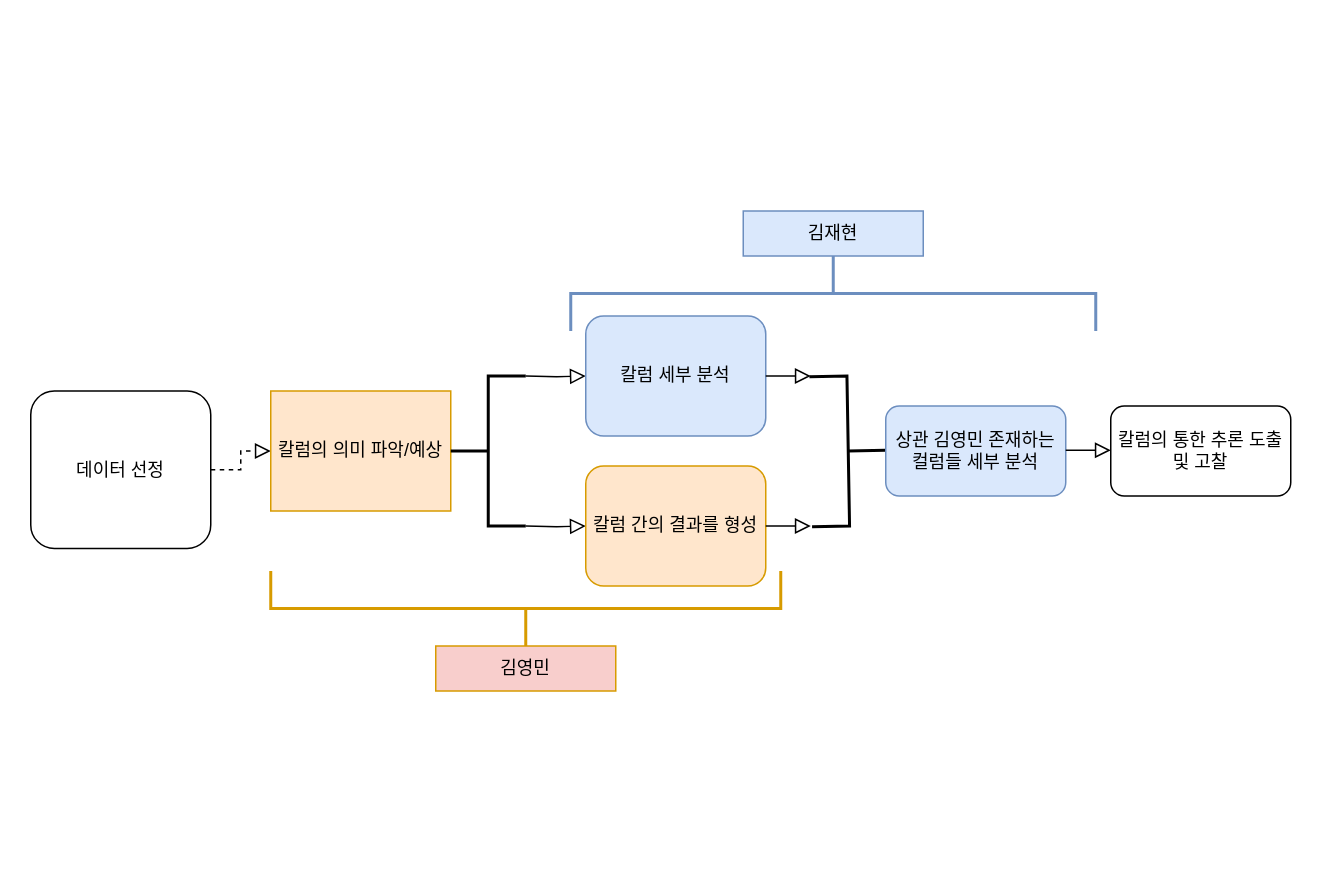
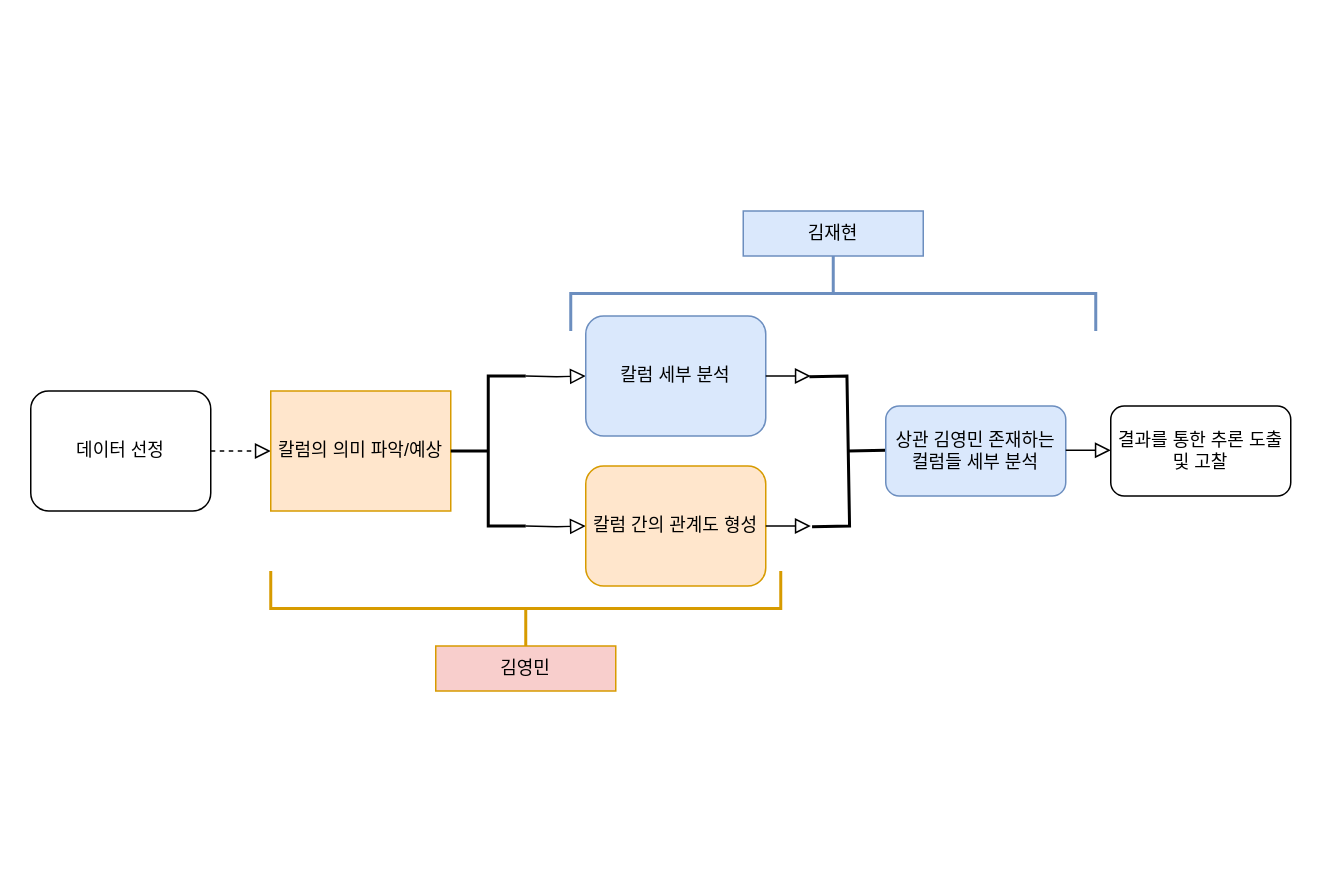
(1201, 451) -> (1201, 451)
(121, 470) -> (121, 451)
(676, 526) -> (676, 526)
